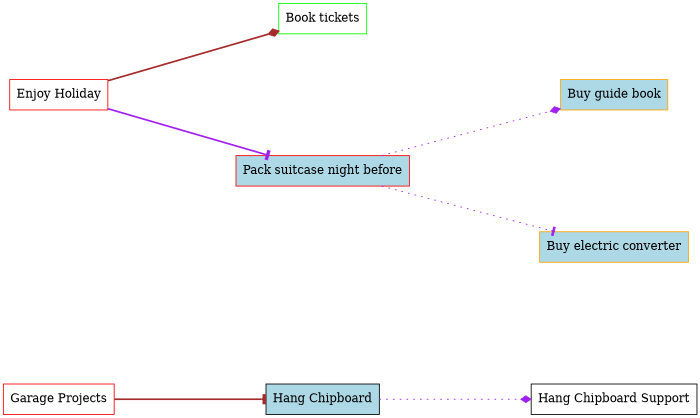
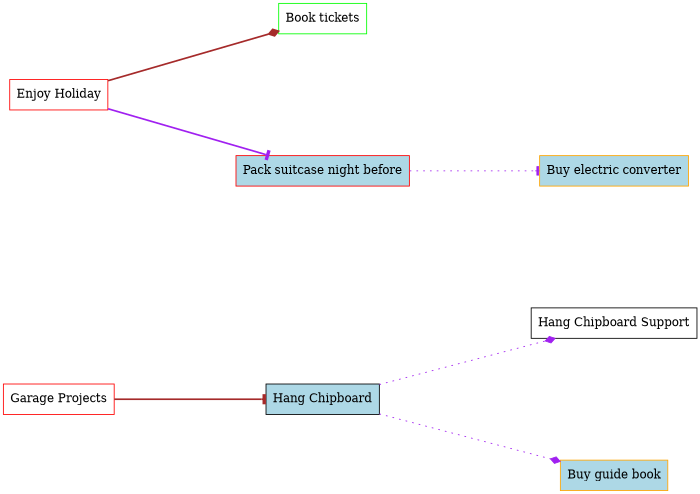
(466, 133) -> (465, 436)
